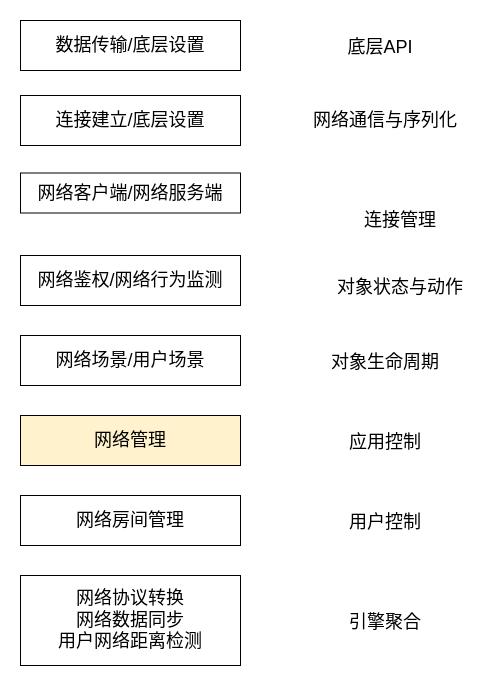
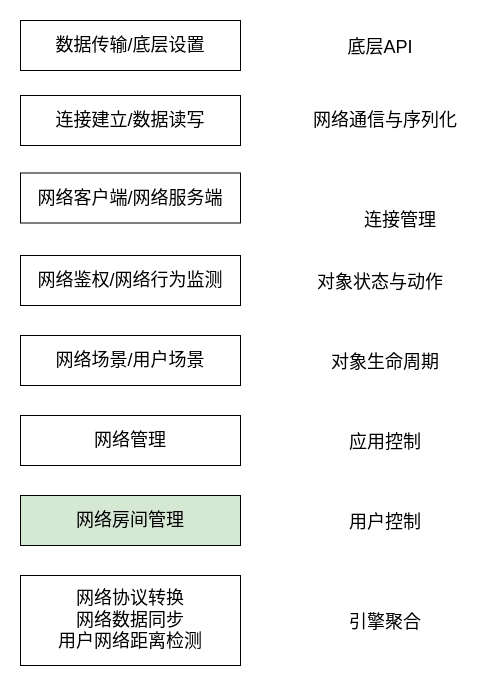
(131, 121) -> (131, 121)
(131, 193) -> (131, 198)
(401, 286) -> (381, 281)
(131, 441) -> (131, 441)
(131, 521) -> (131, 521)
